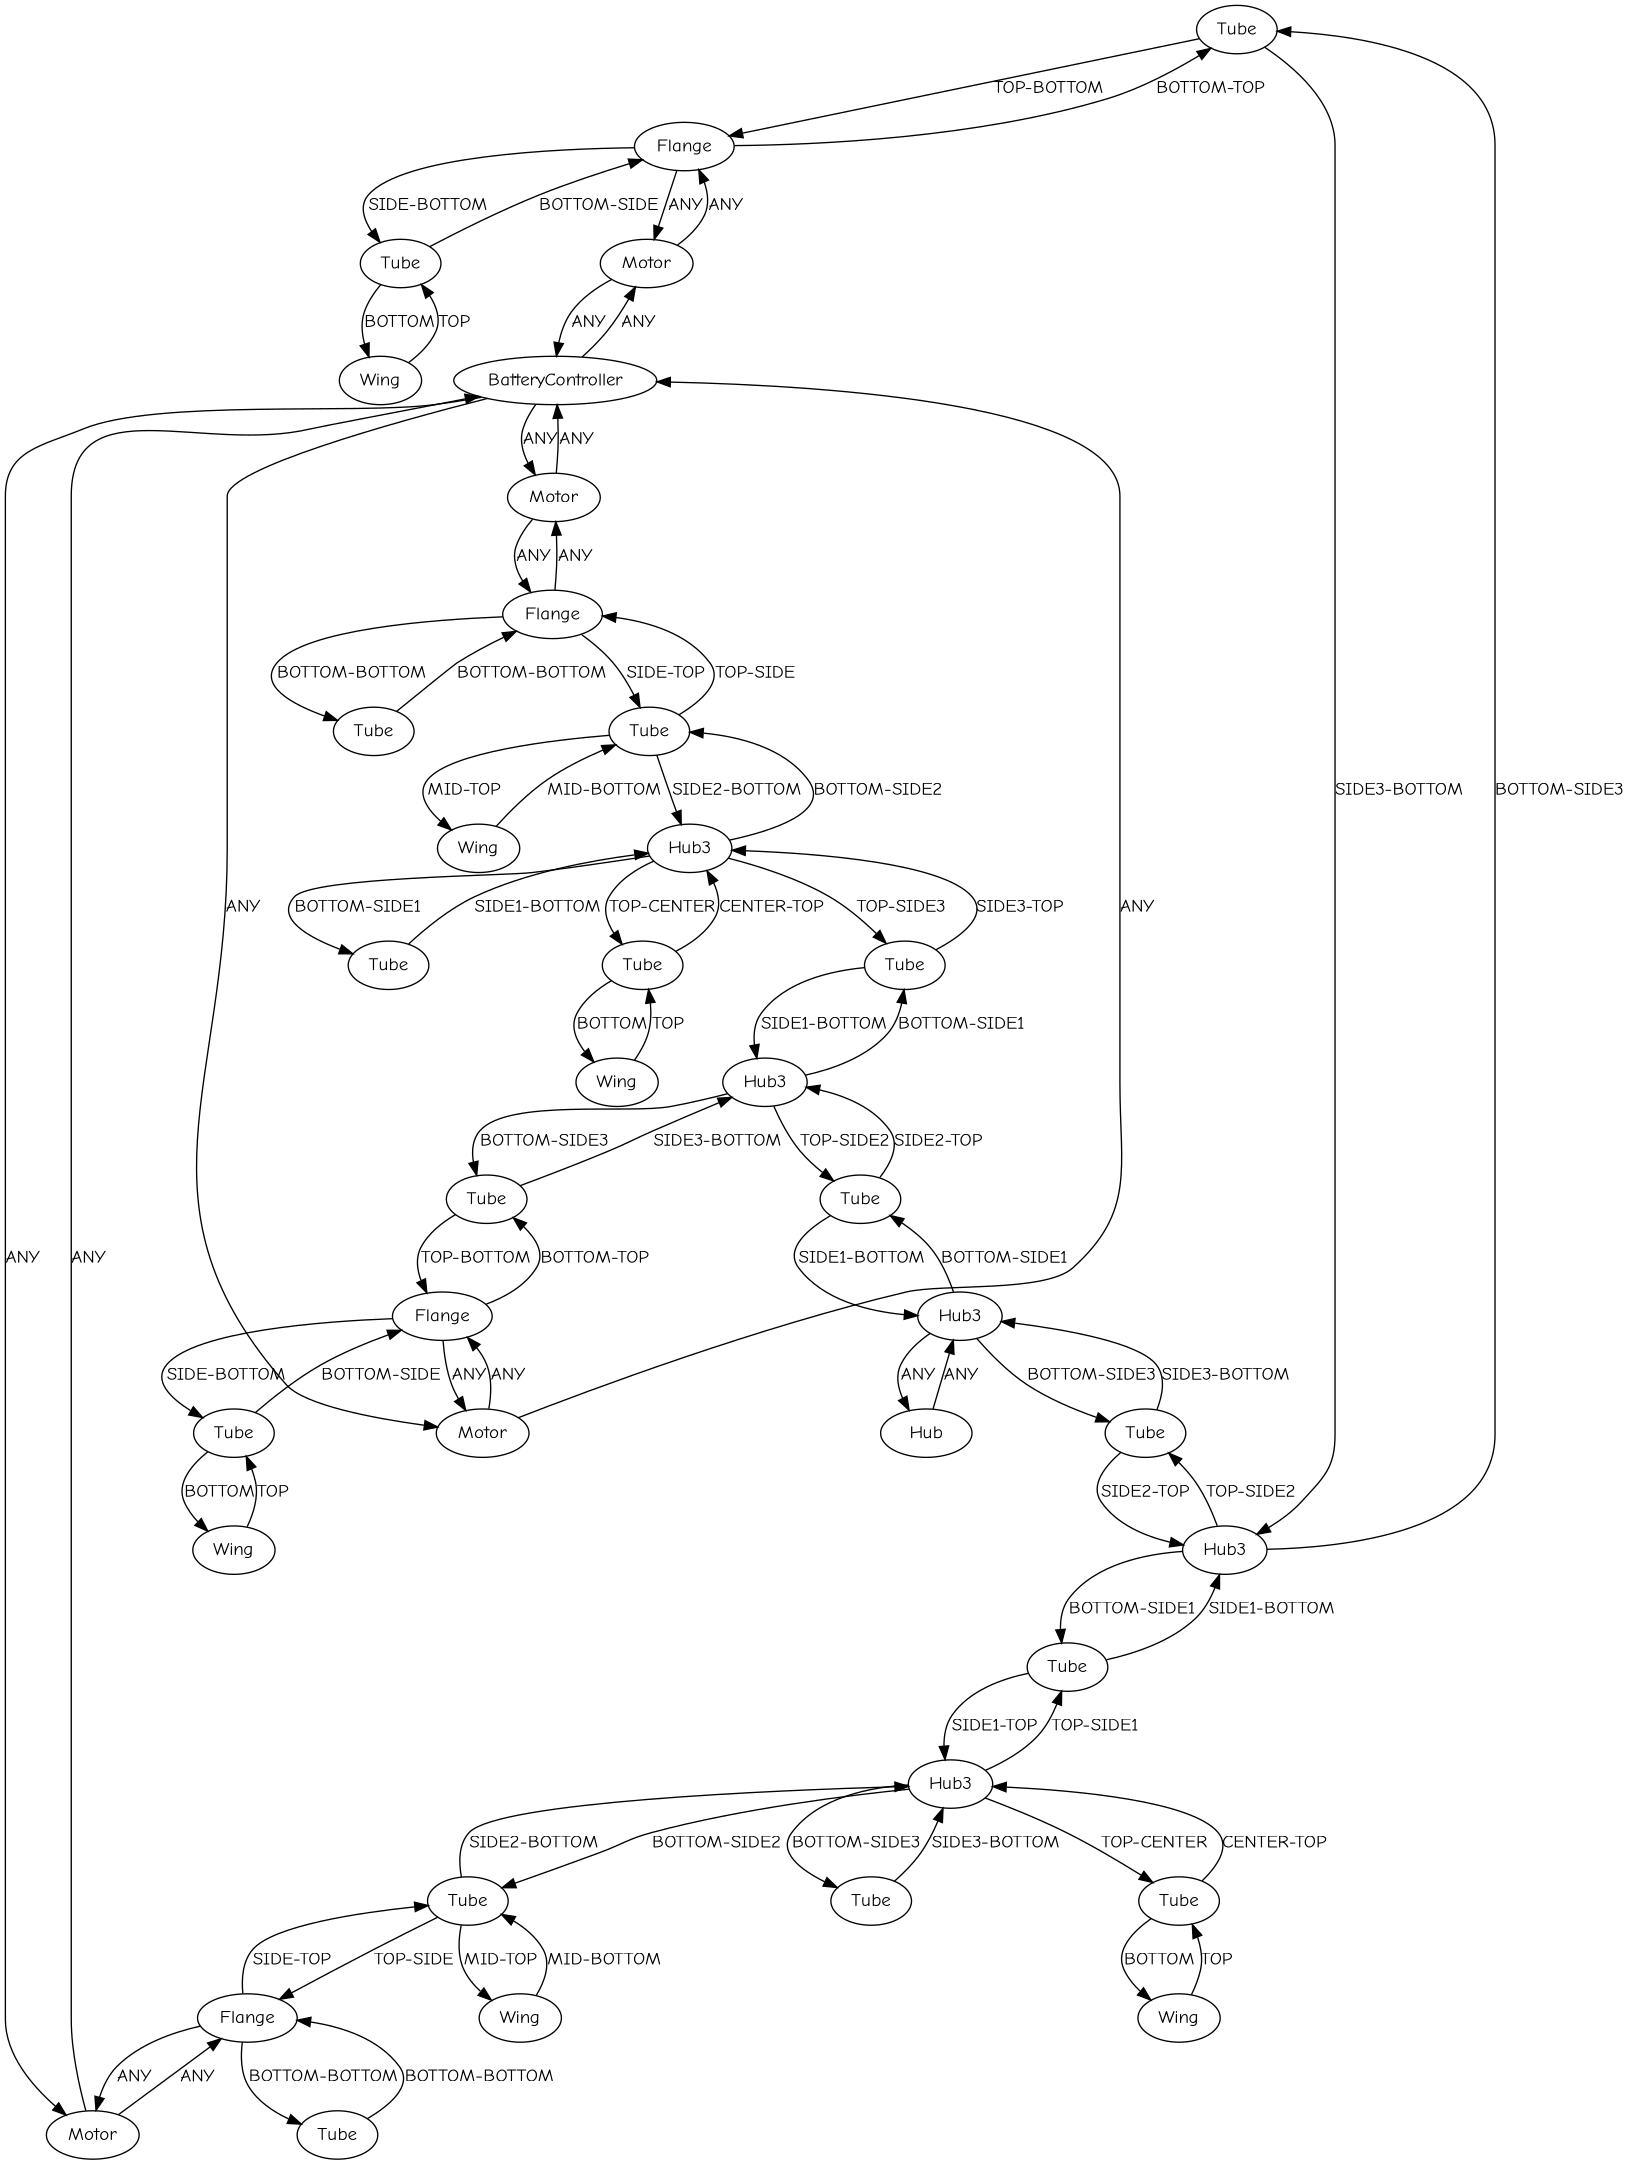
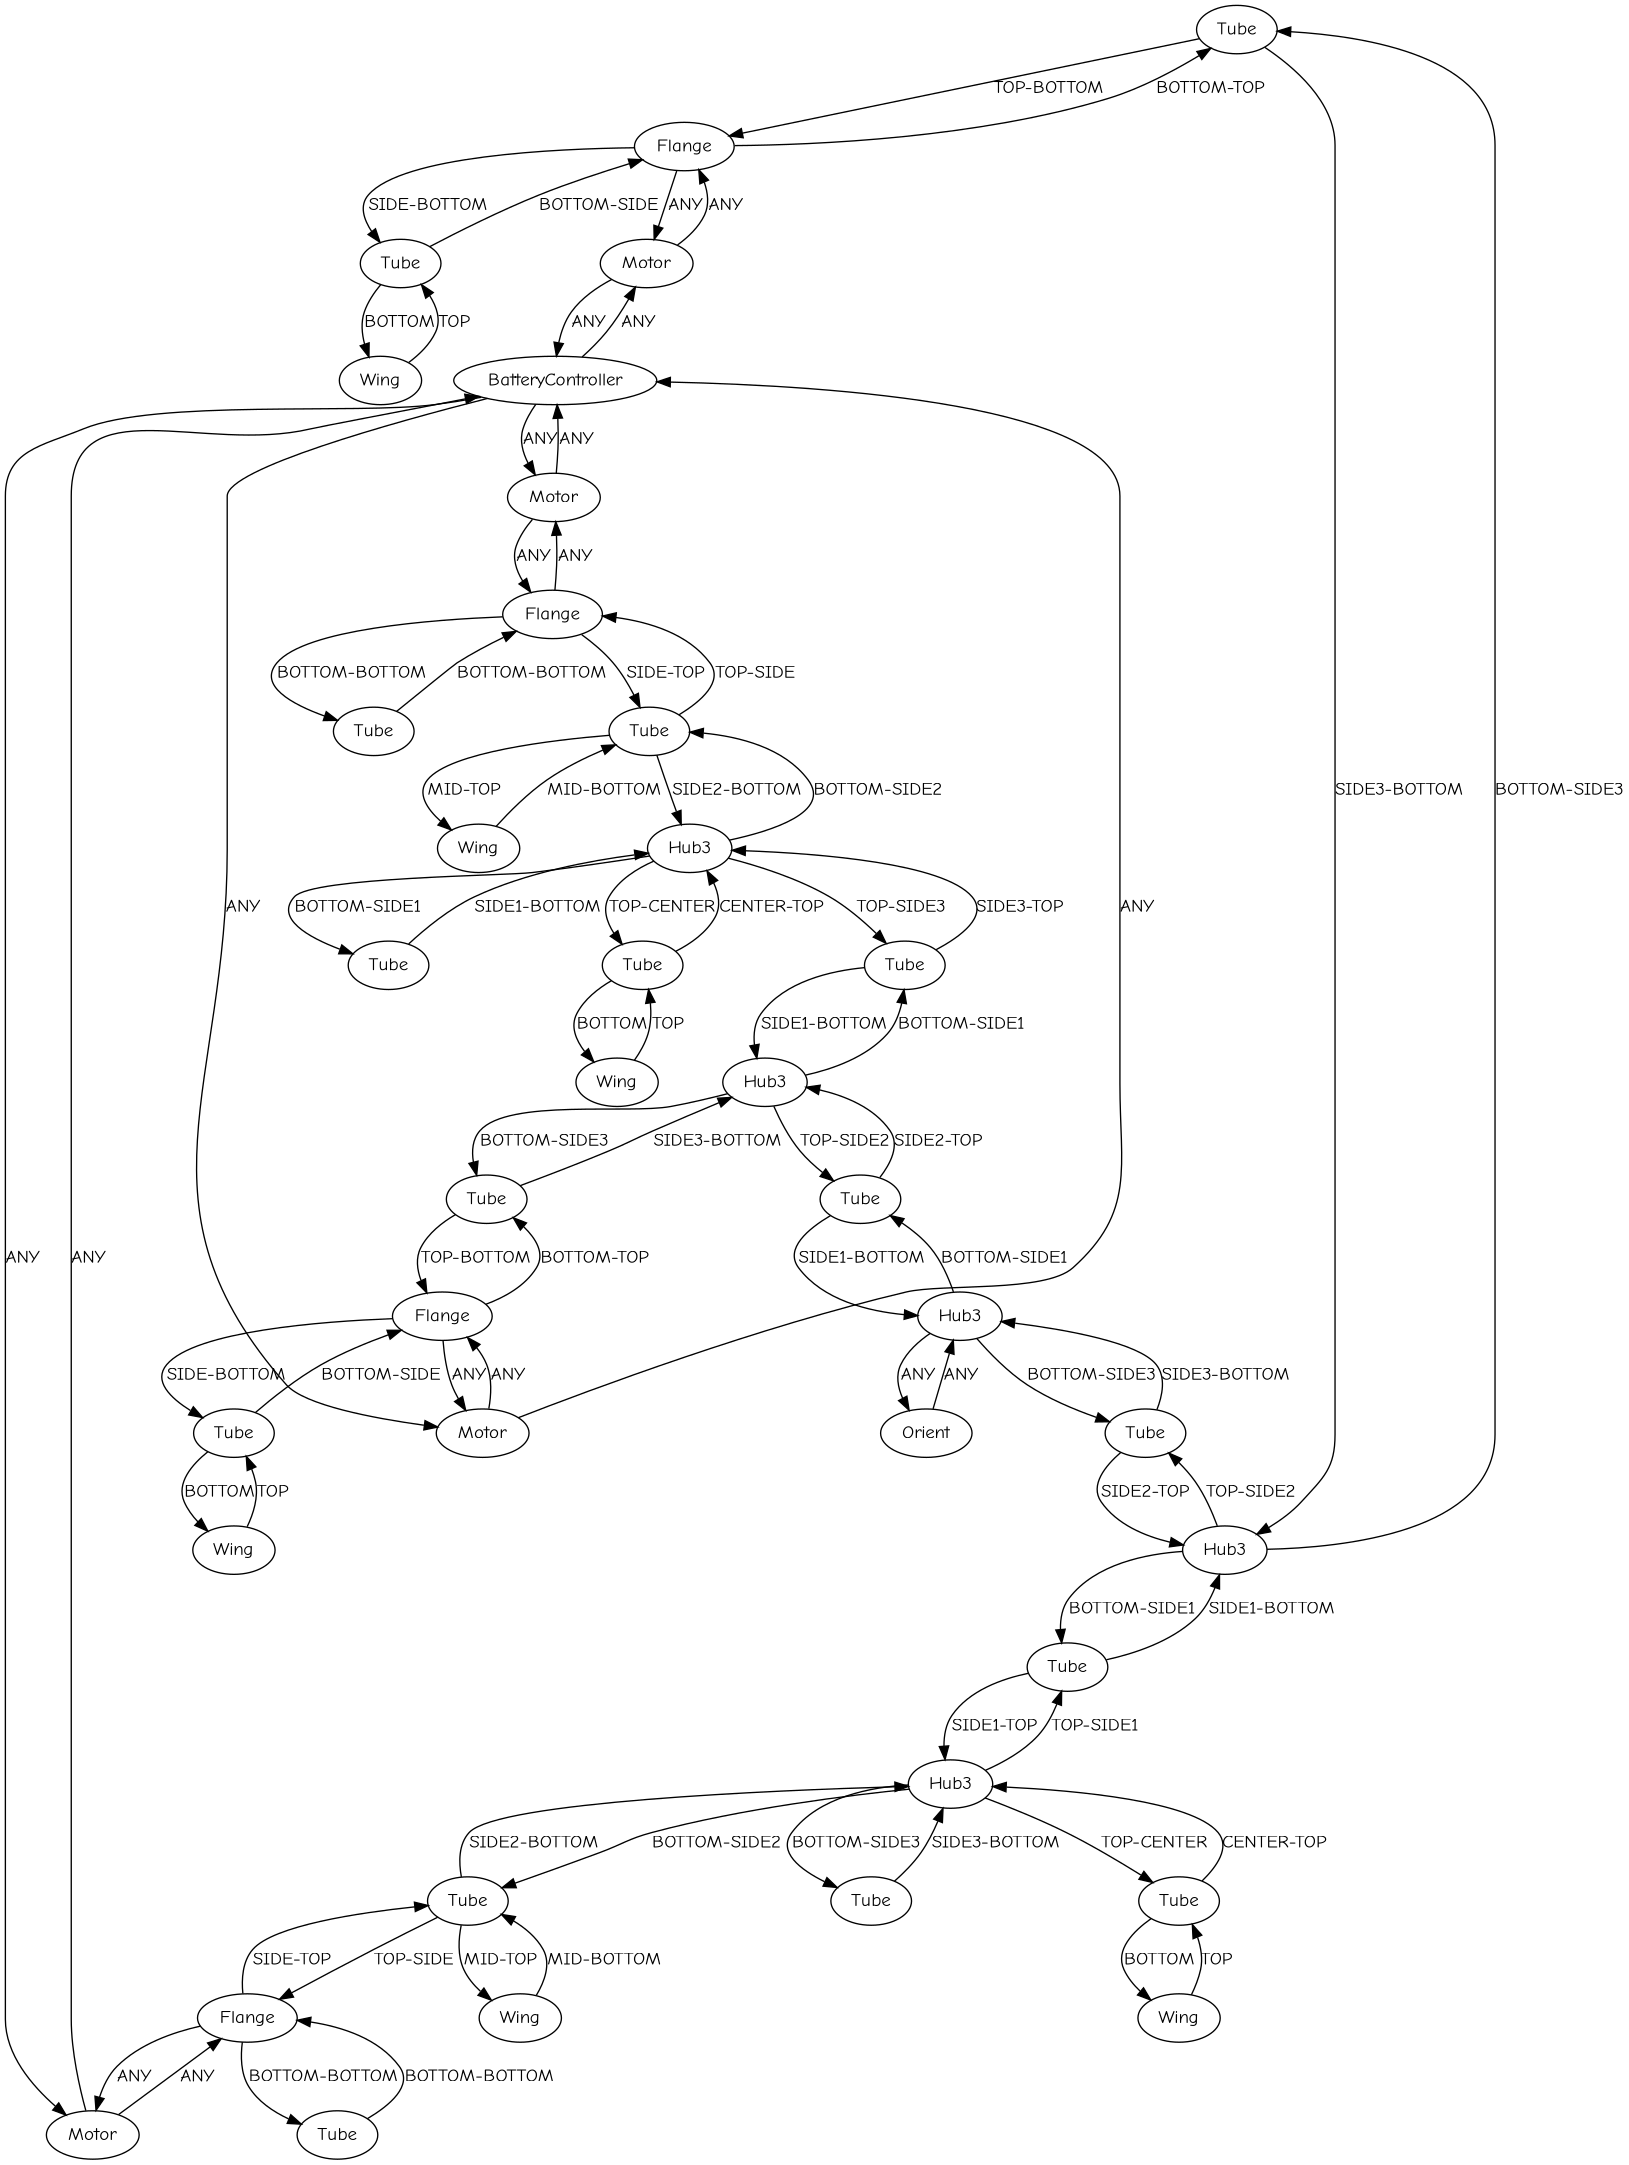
(926, 1433) -> (926, 1433)
